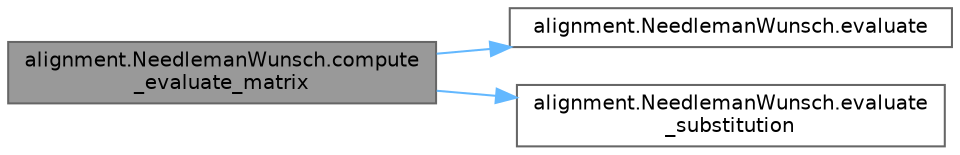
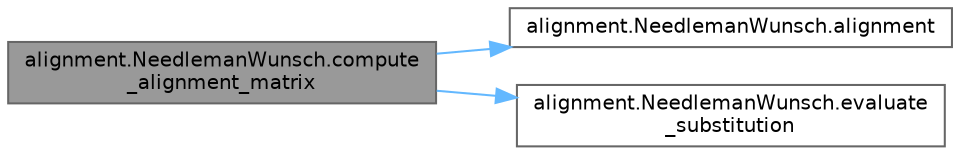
(731, 28) -> (731, 28)
(222, 73) -> (222, 73)
